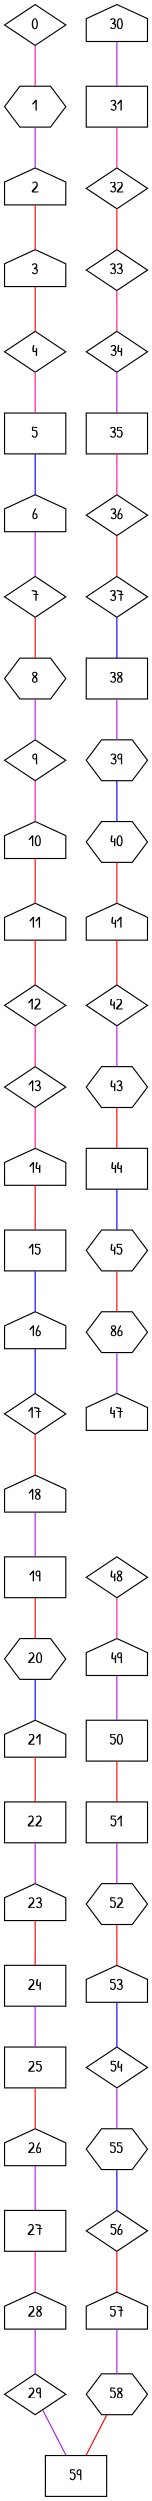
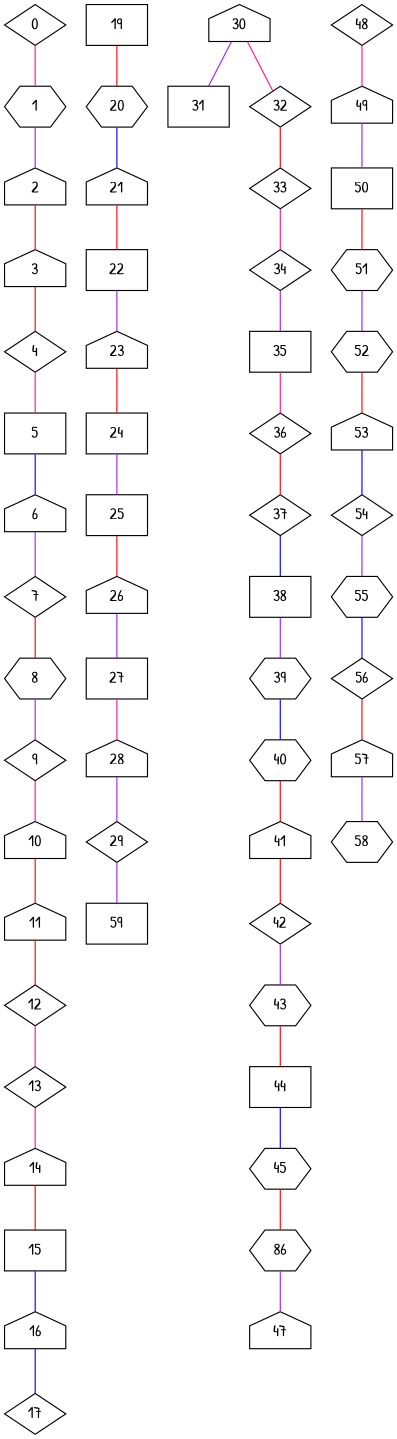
(117, 148) -> (260, 66)
(35, 1496) -> none
(117, 1822) -> (362, 270)
(96, 2435) -> none
